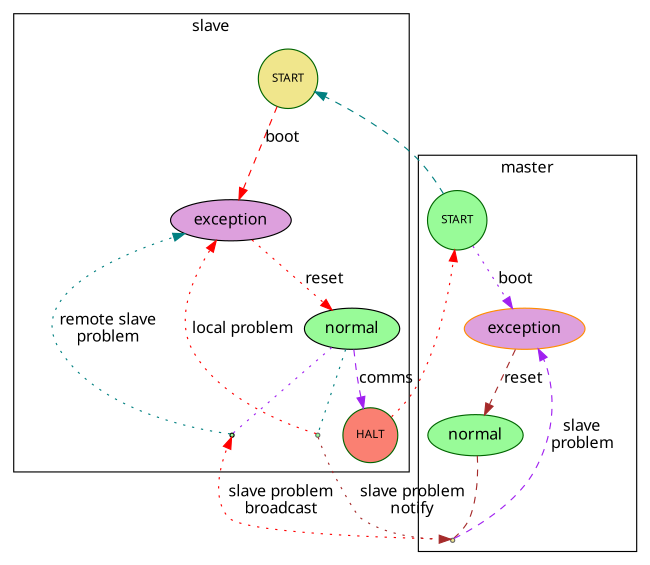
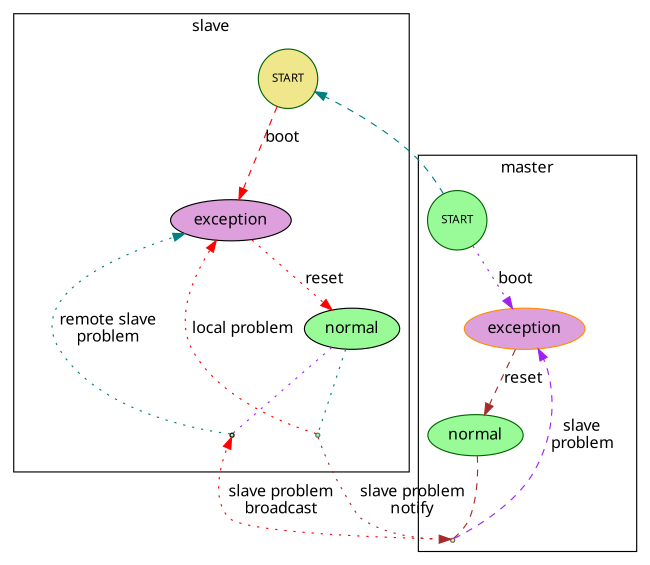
(370, 435) -> none
